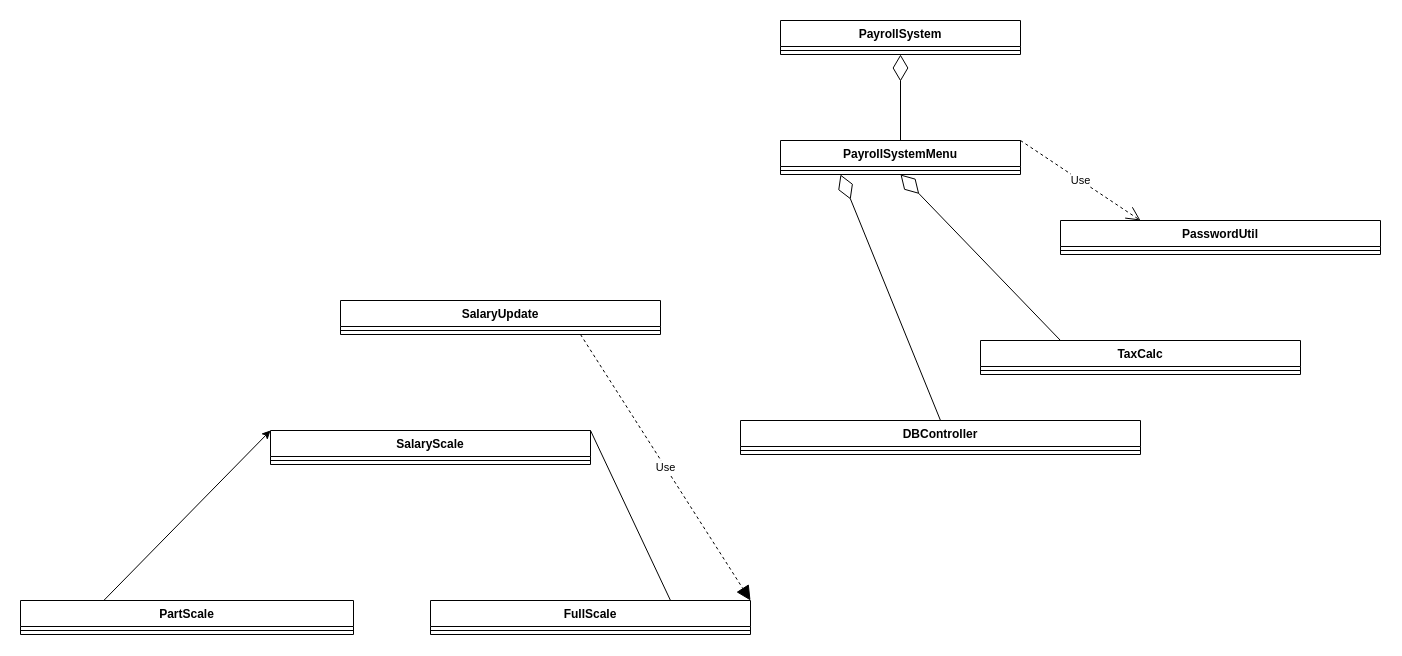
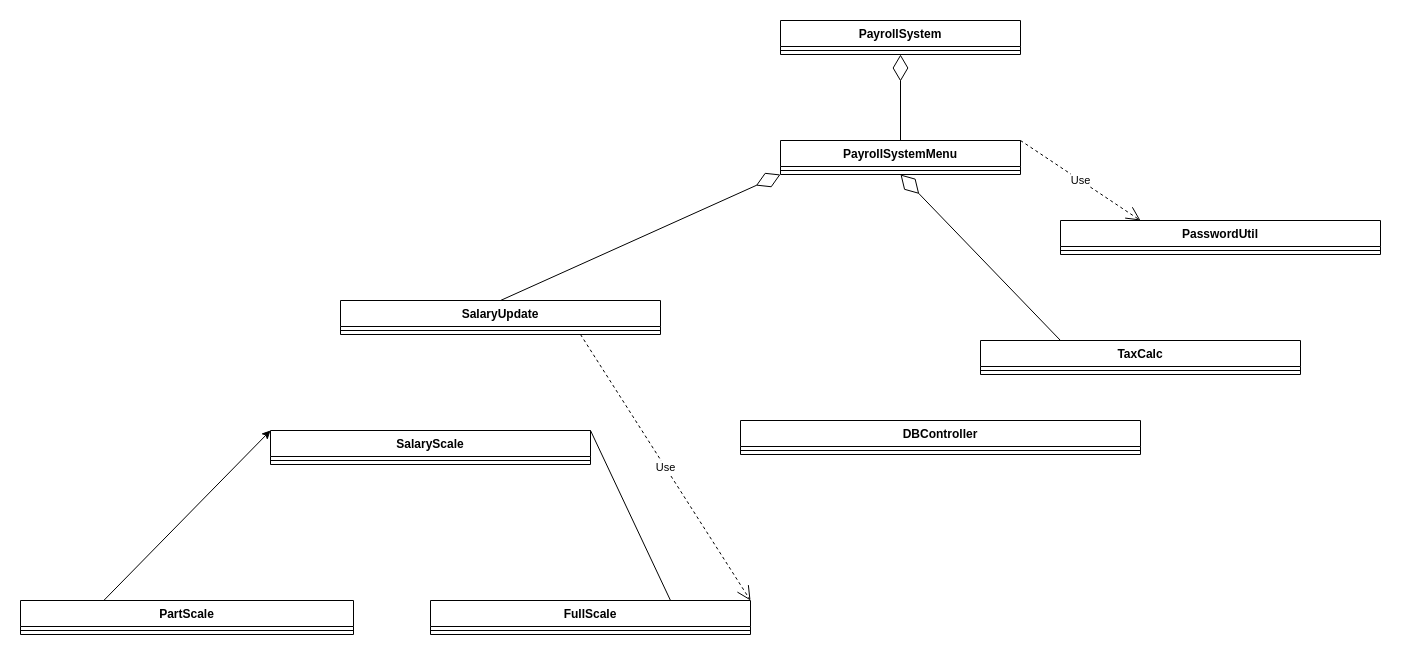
none -> (628, 243)
(896, 310) -> none
(742, 587) -> (745, 592)
